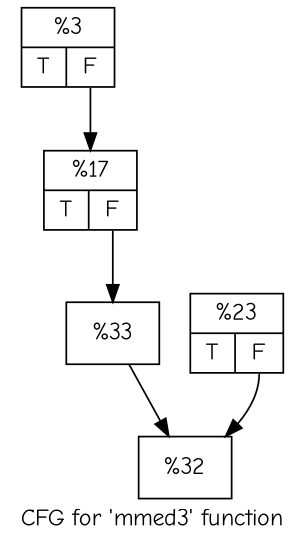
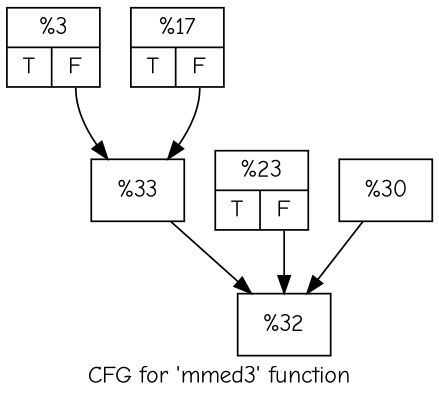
(90, 110) -> (82, 118)
none -> (386, 190)
